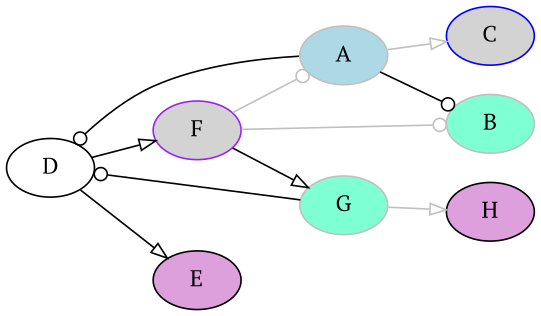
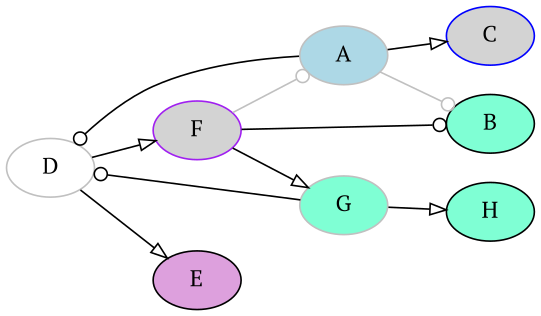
(409, 47) -> (409, 47)
(411, 87) -> (411, 87)
(490, 124) -> (490, 124)
(337, 127) -> (337, 127)
(51, 168) -> (51, 168)
(409, 208) -> (409, 208)
(490, 212) -> (490, 212)
